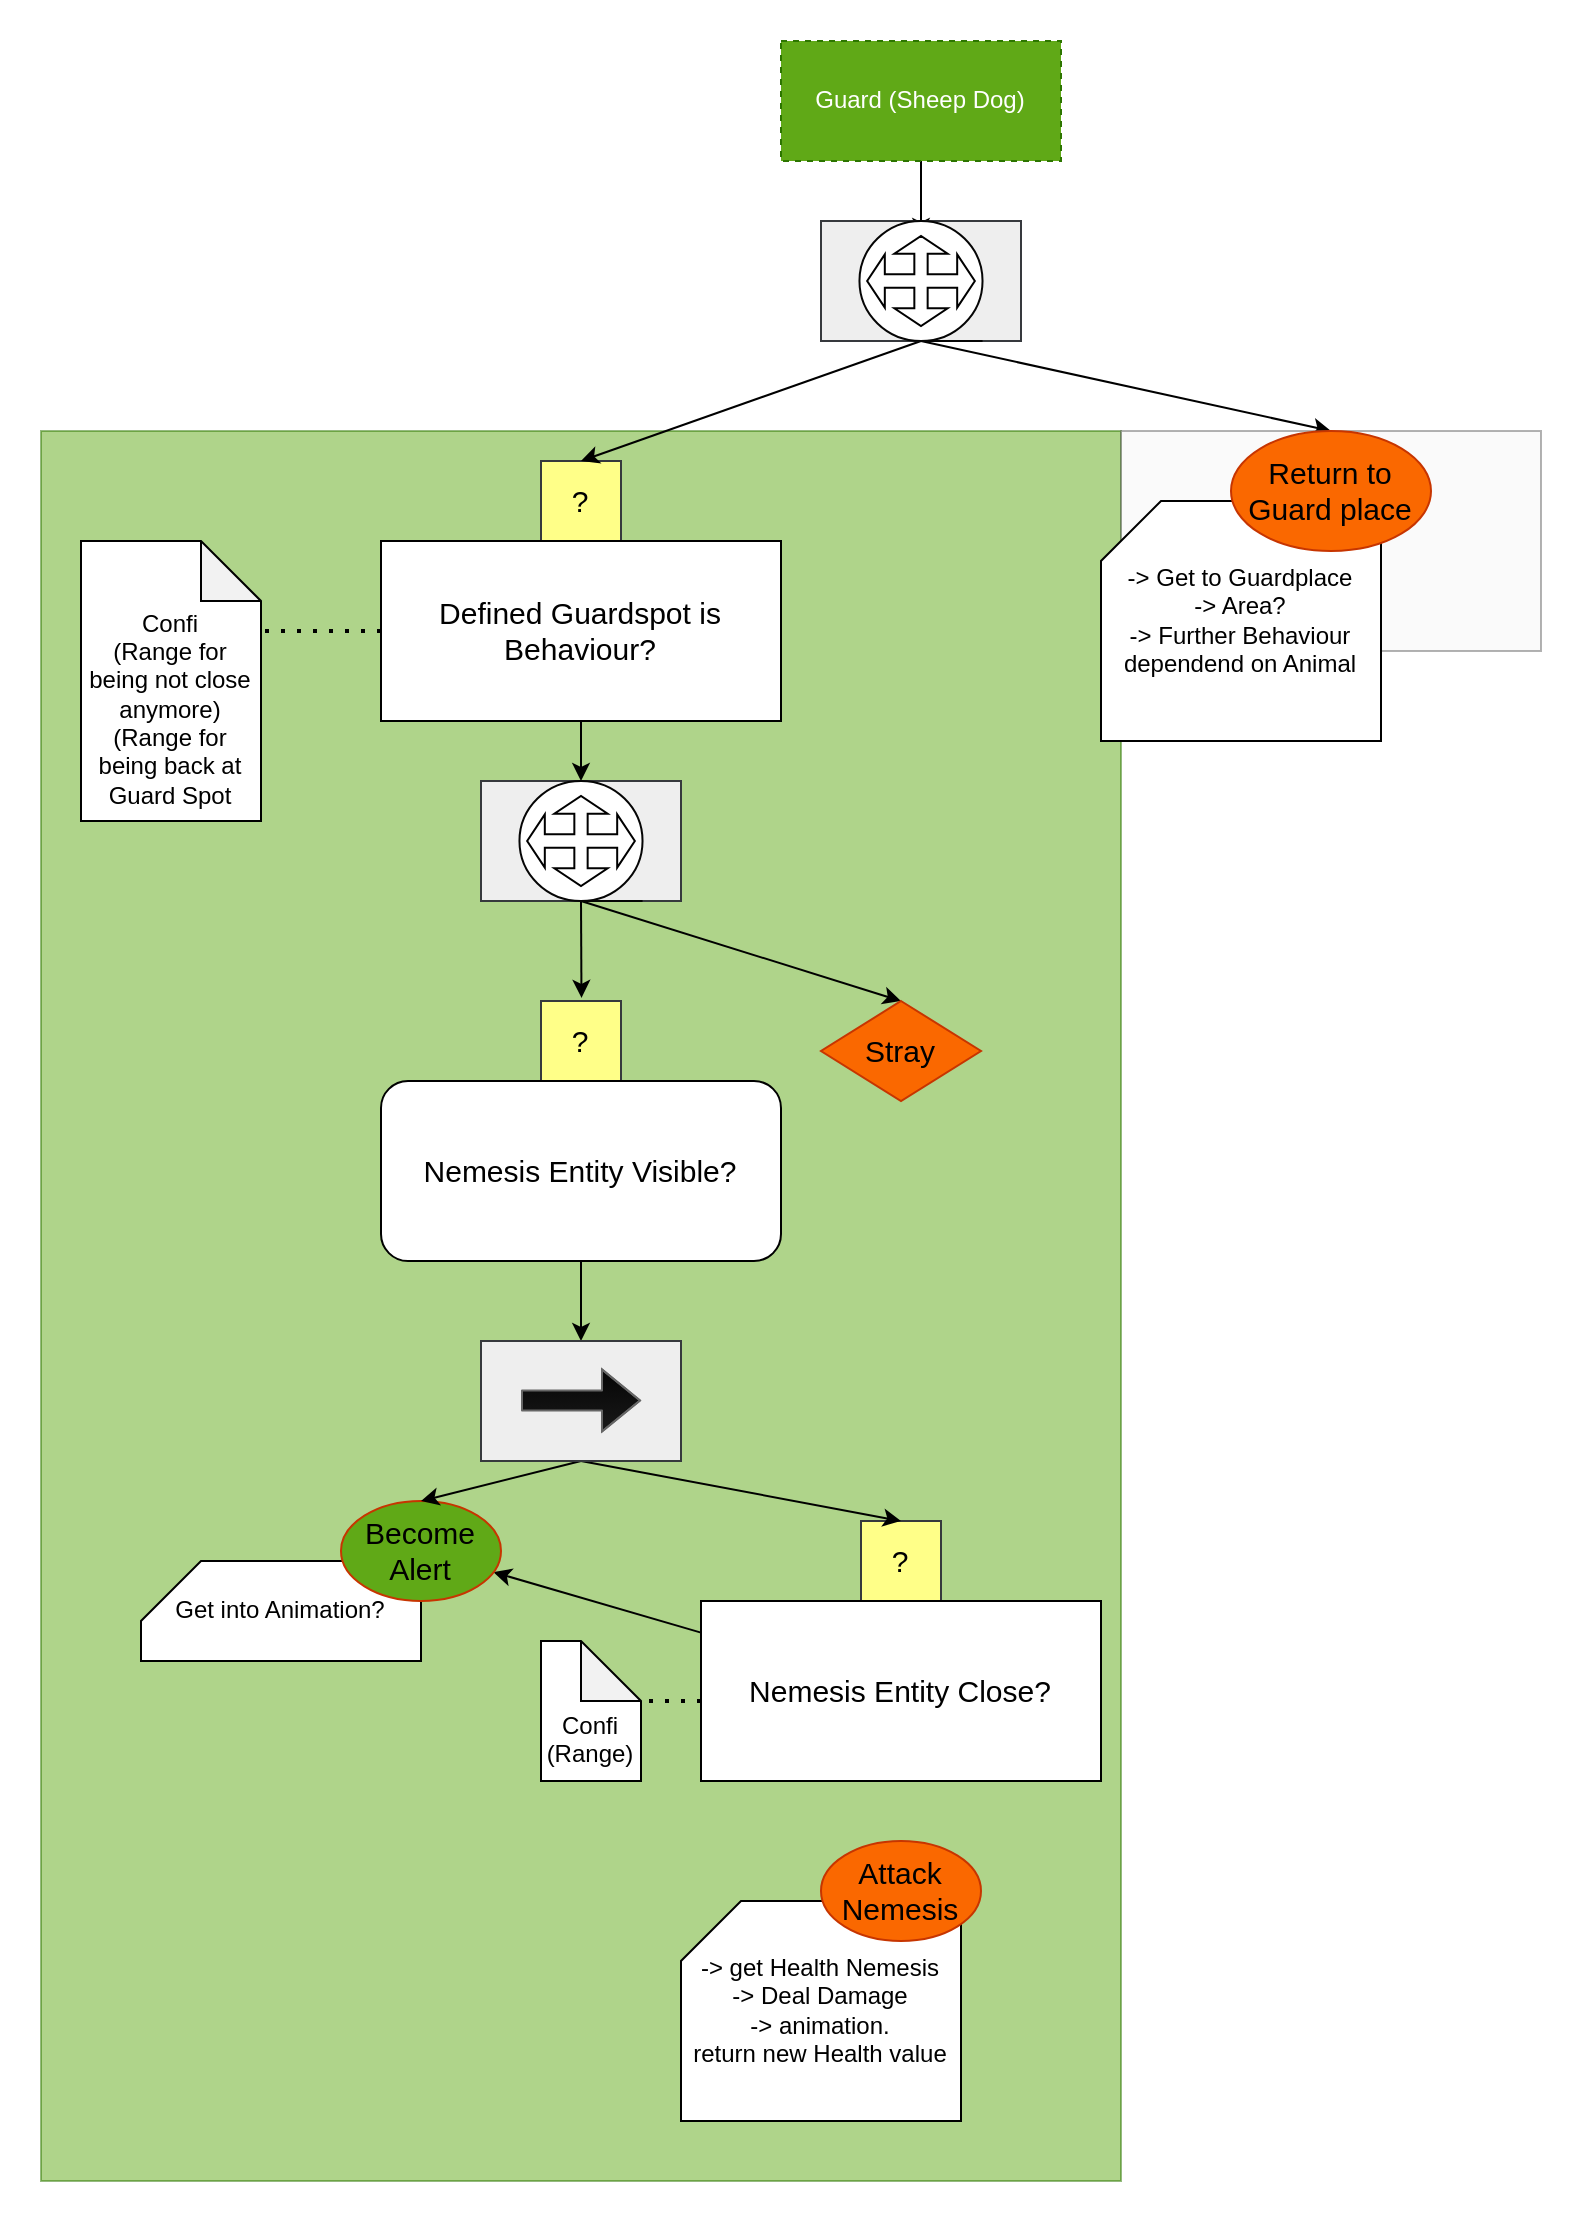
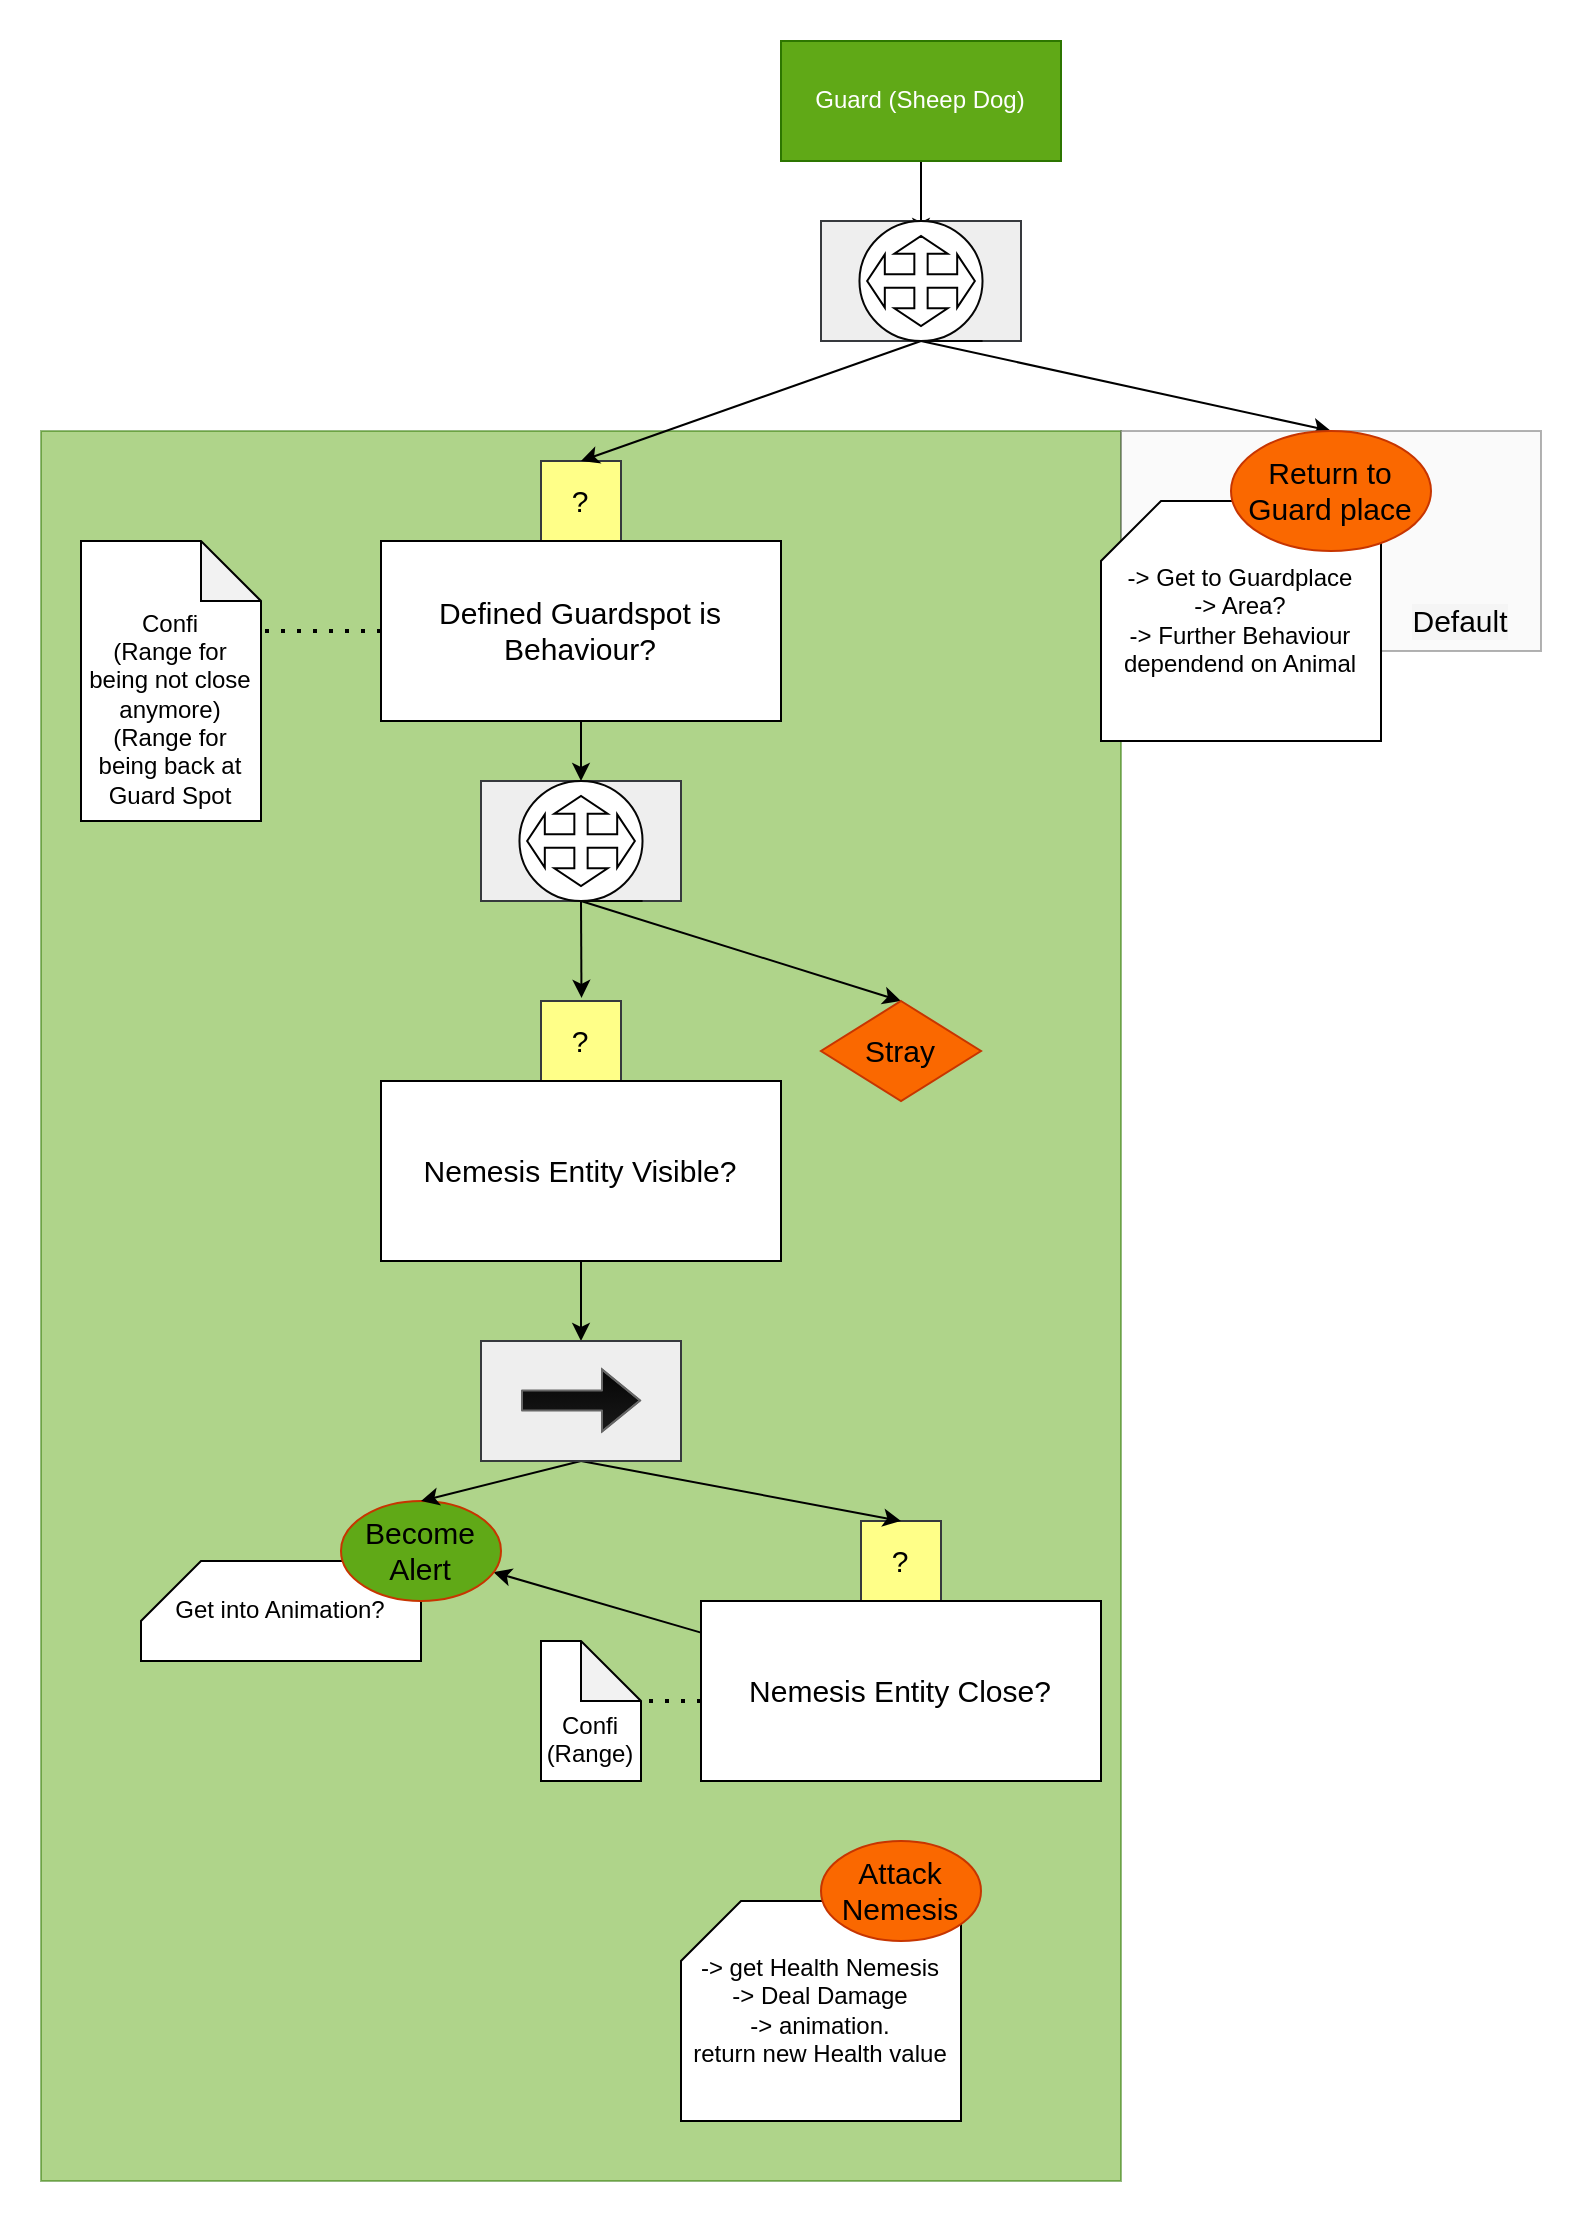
(921, 101) -> (921, 101)
none -> (1461, 621)
(581, 1171) -> (581, 1171)
